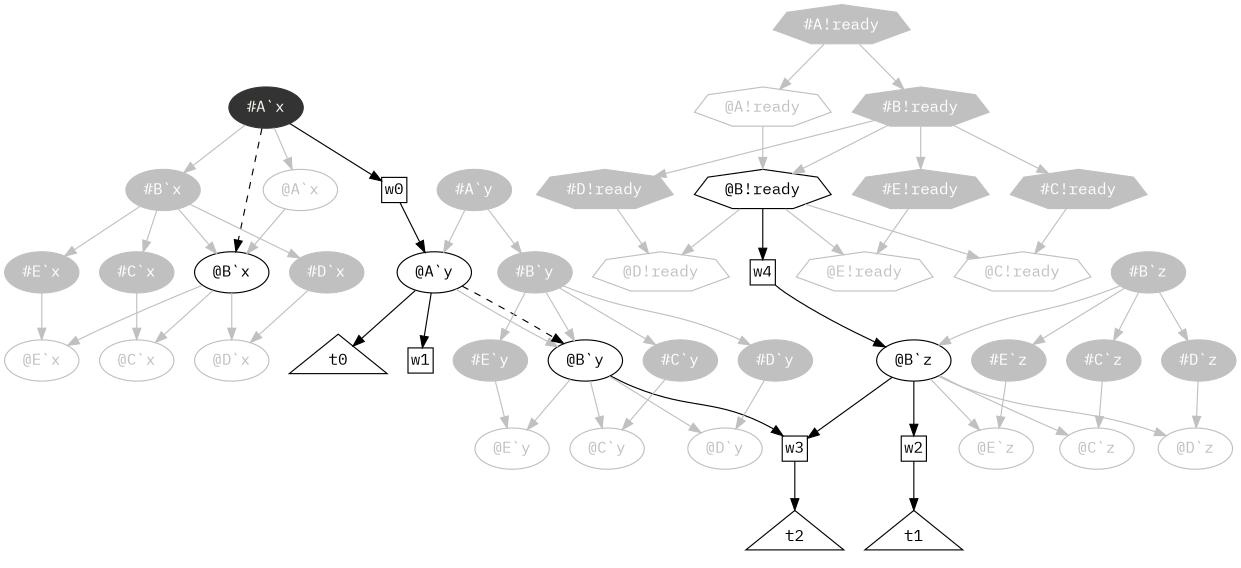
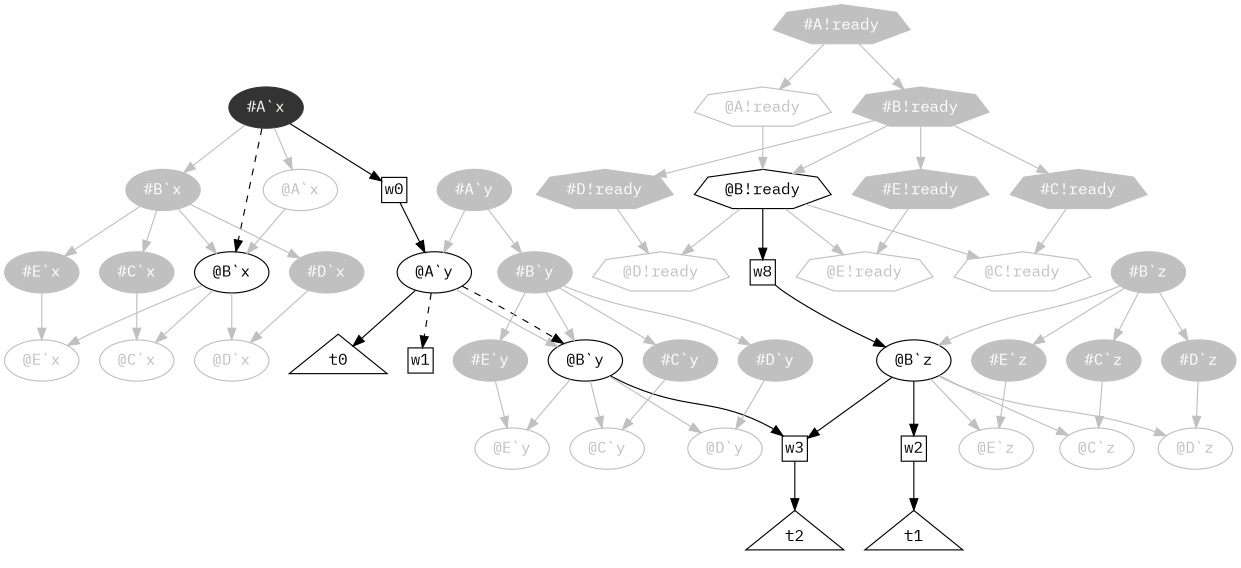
(763, 272) -> (763, 272)
(428, 314) -> (428, 314)
